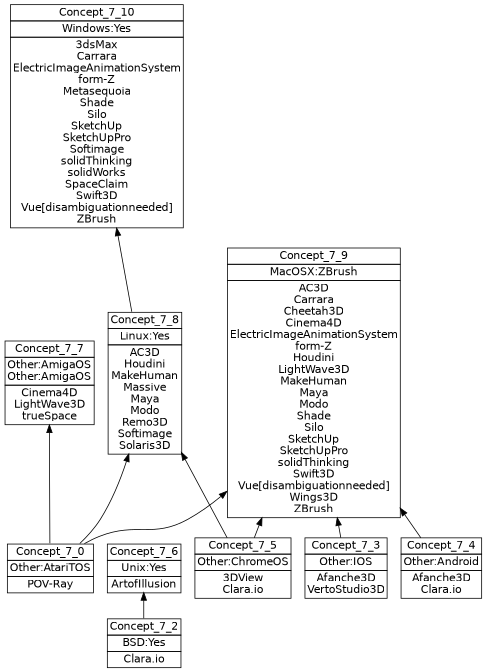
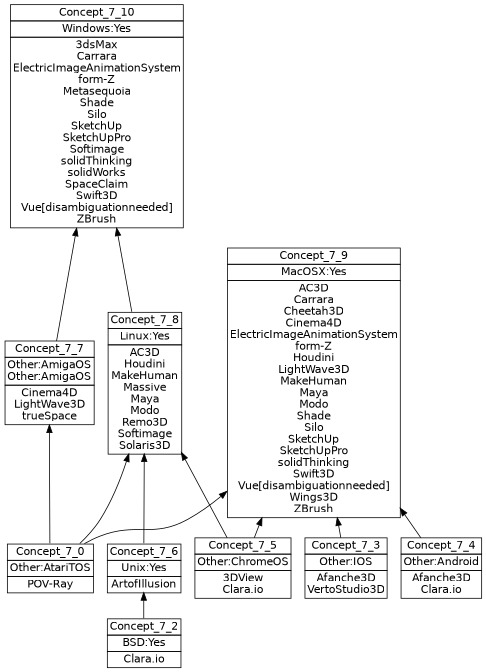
(314, 272) -> (314, 272)
none -> (66, 288)
none -> (144, 502)
